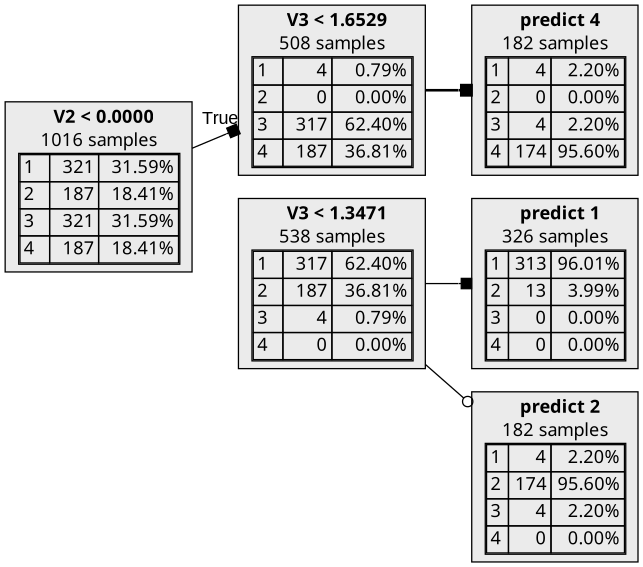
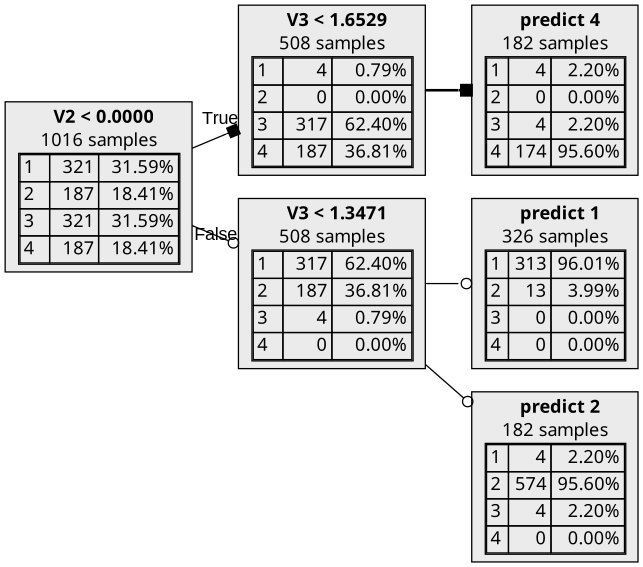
none -> (210, 233)
(333, 237) -> (333, 237)
(442, 284) -> (442, 284)
(531, 485) -> (531, 485)
